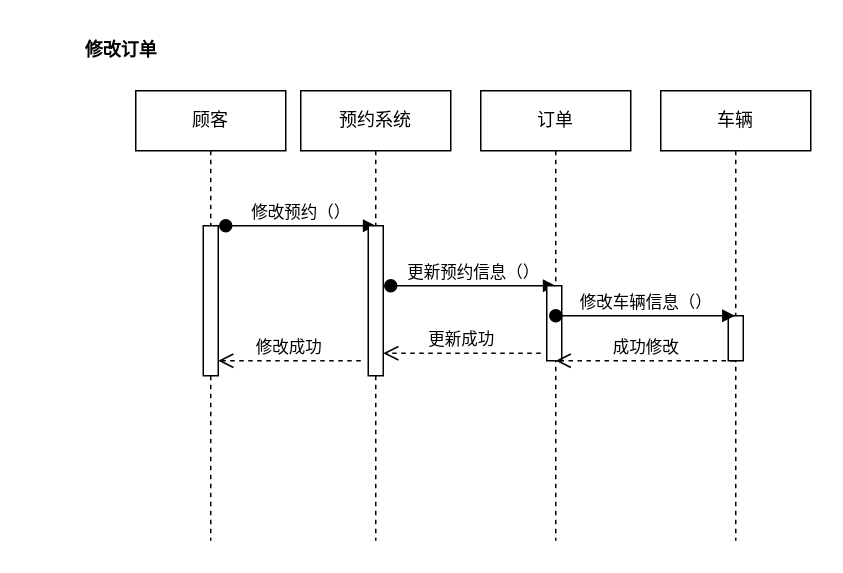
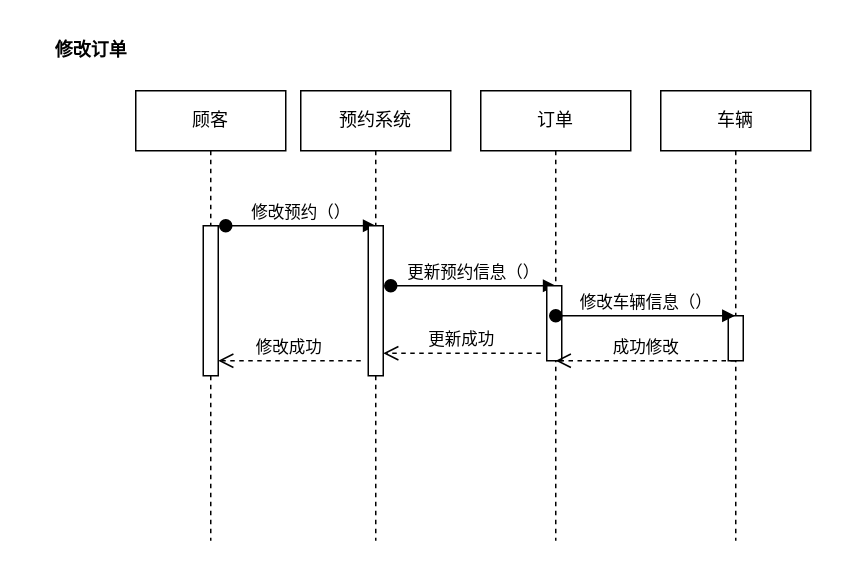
(121, 50) -> (91, 50)
